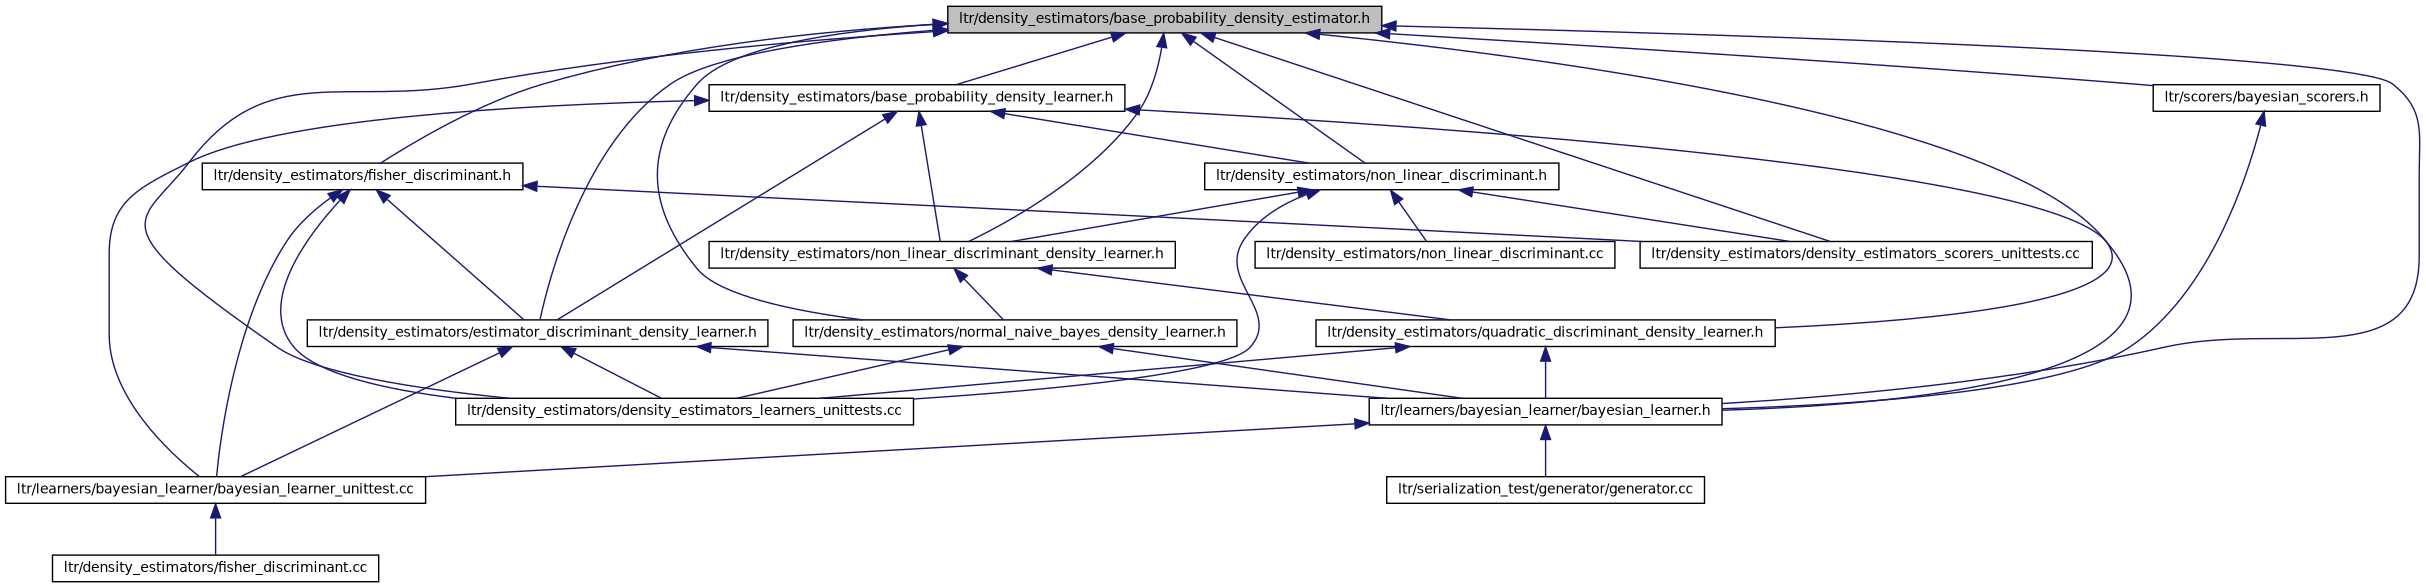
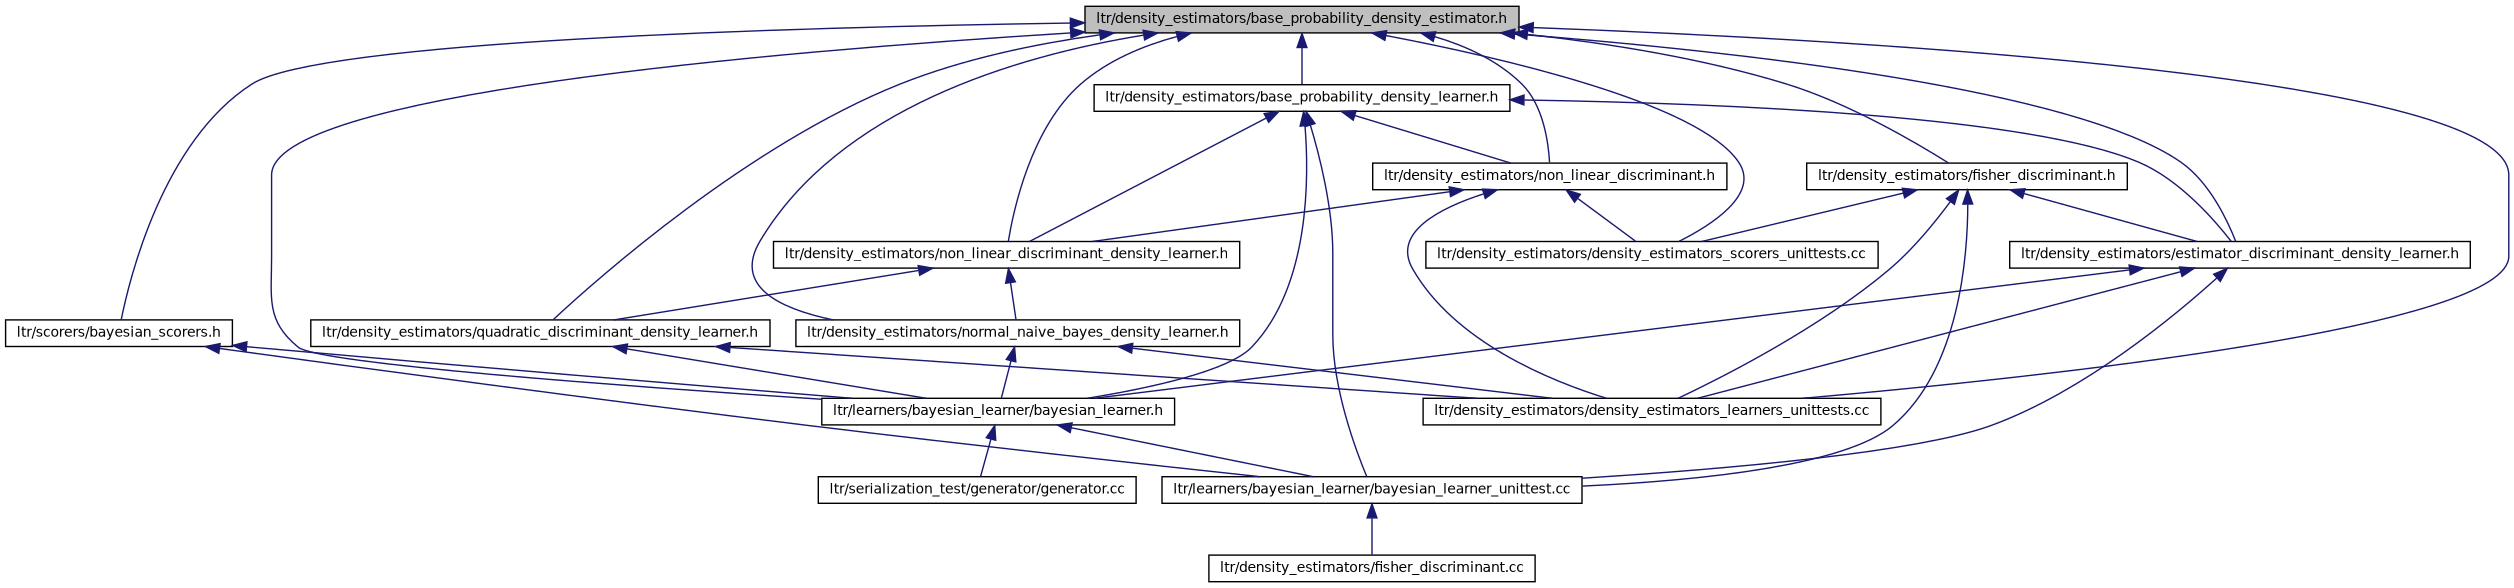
(1435, 255) -> none
none -> (739, 417)
